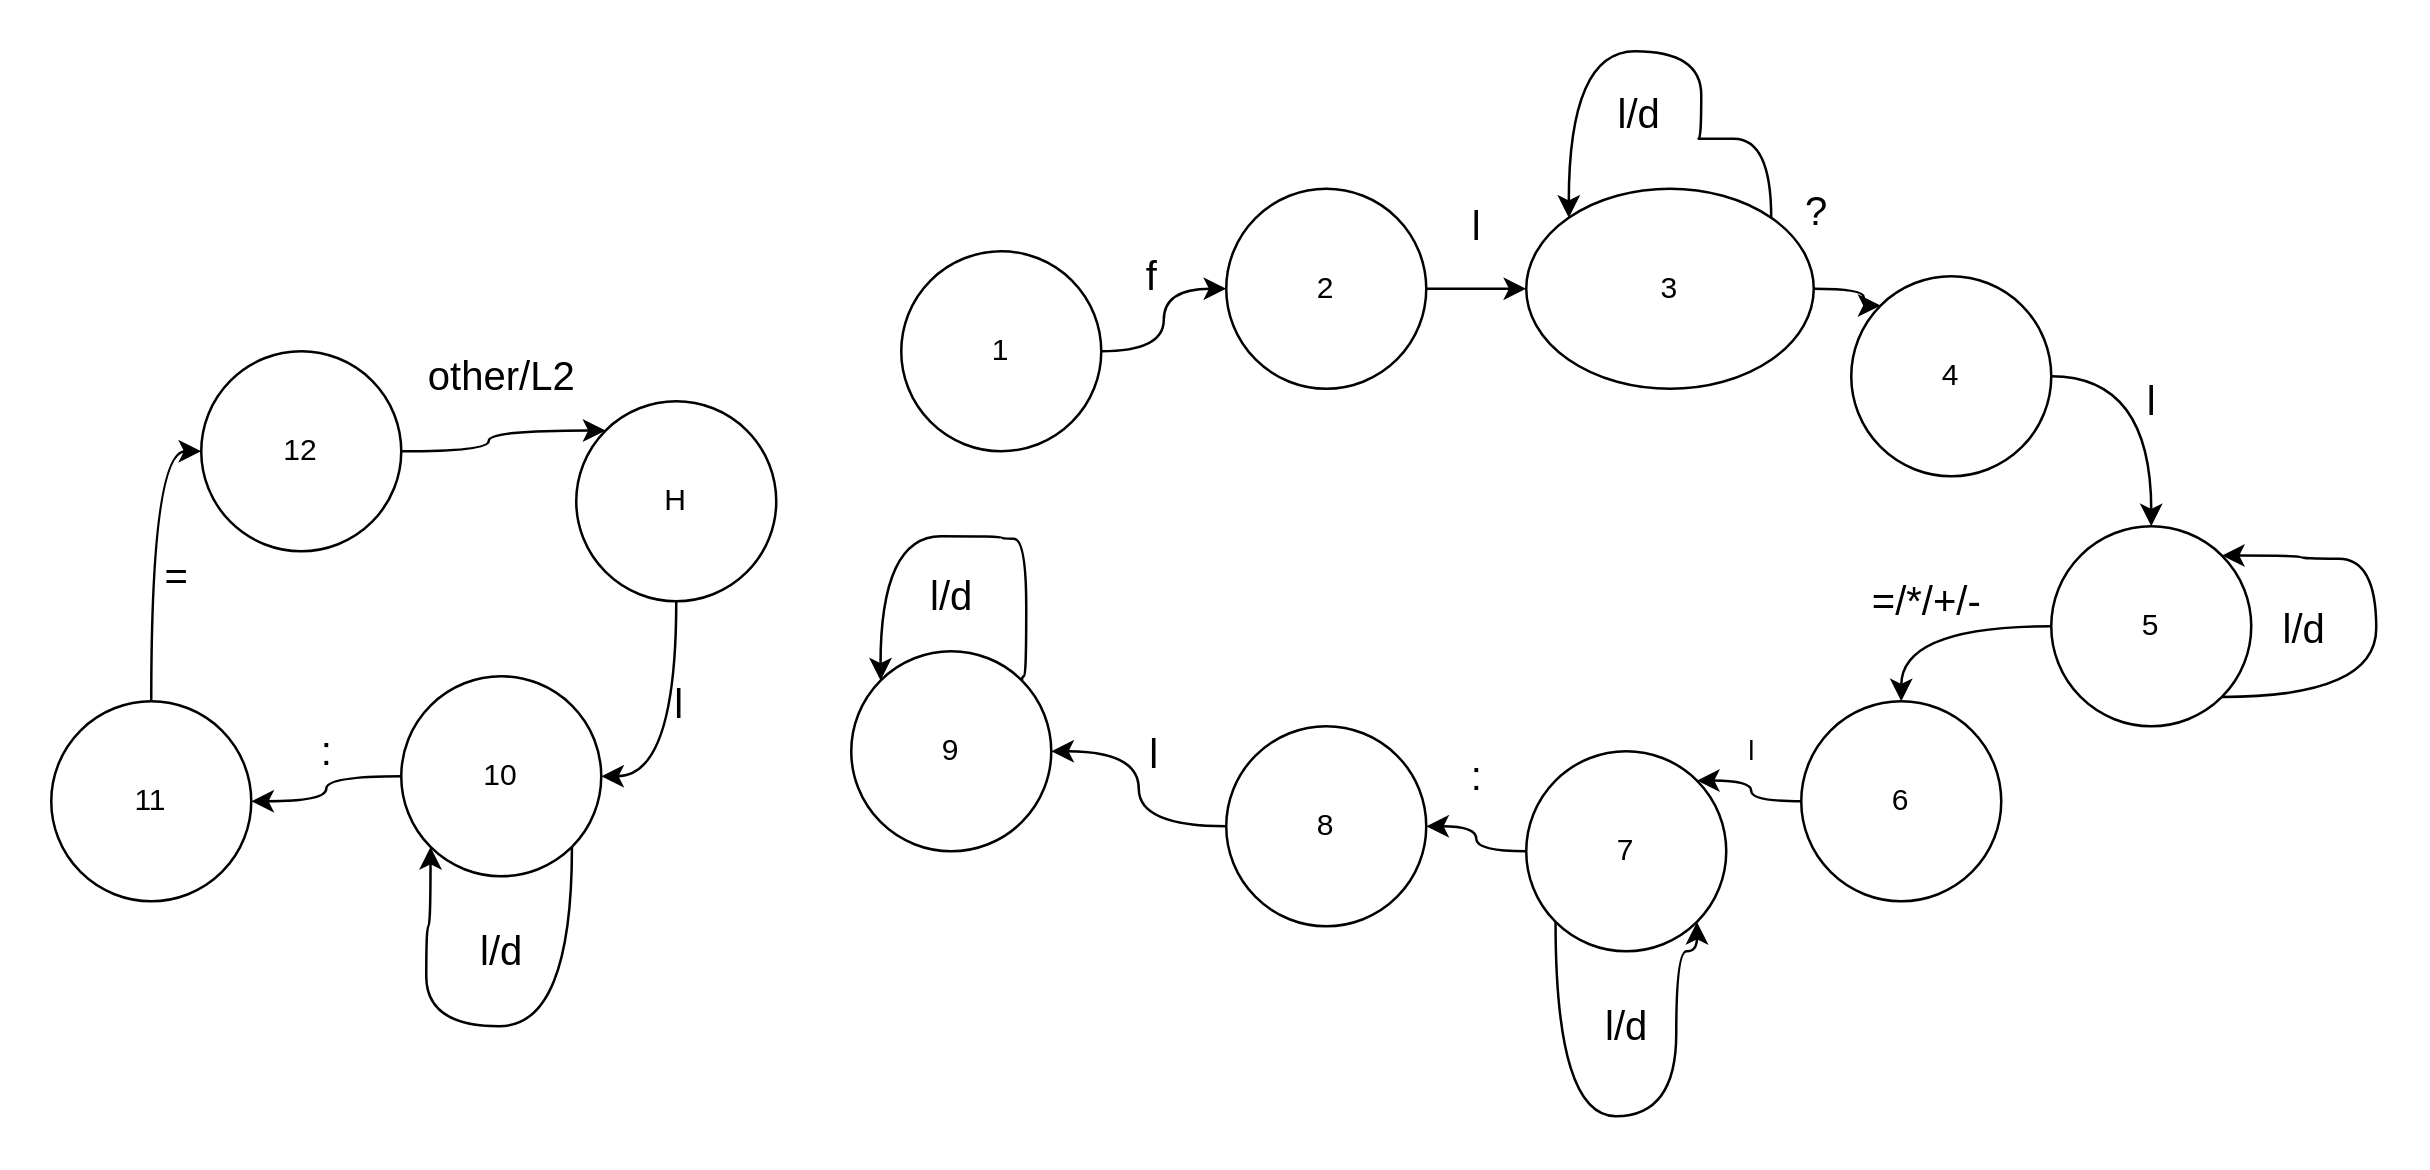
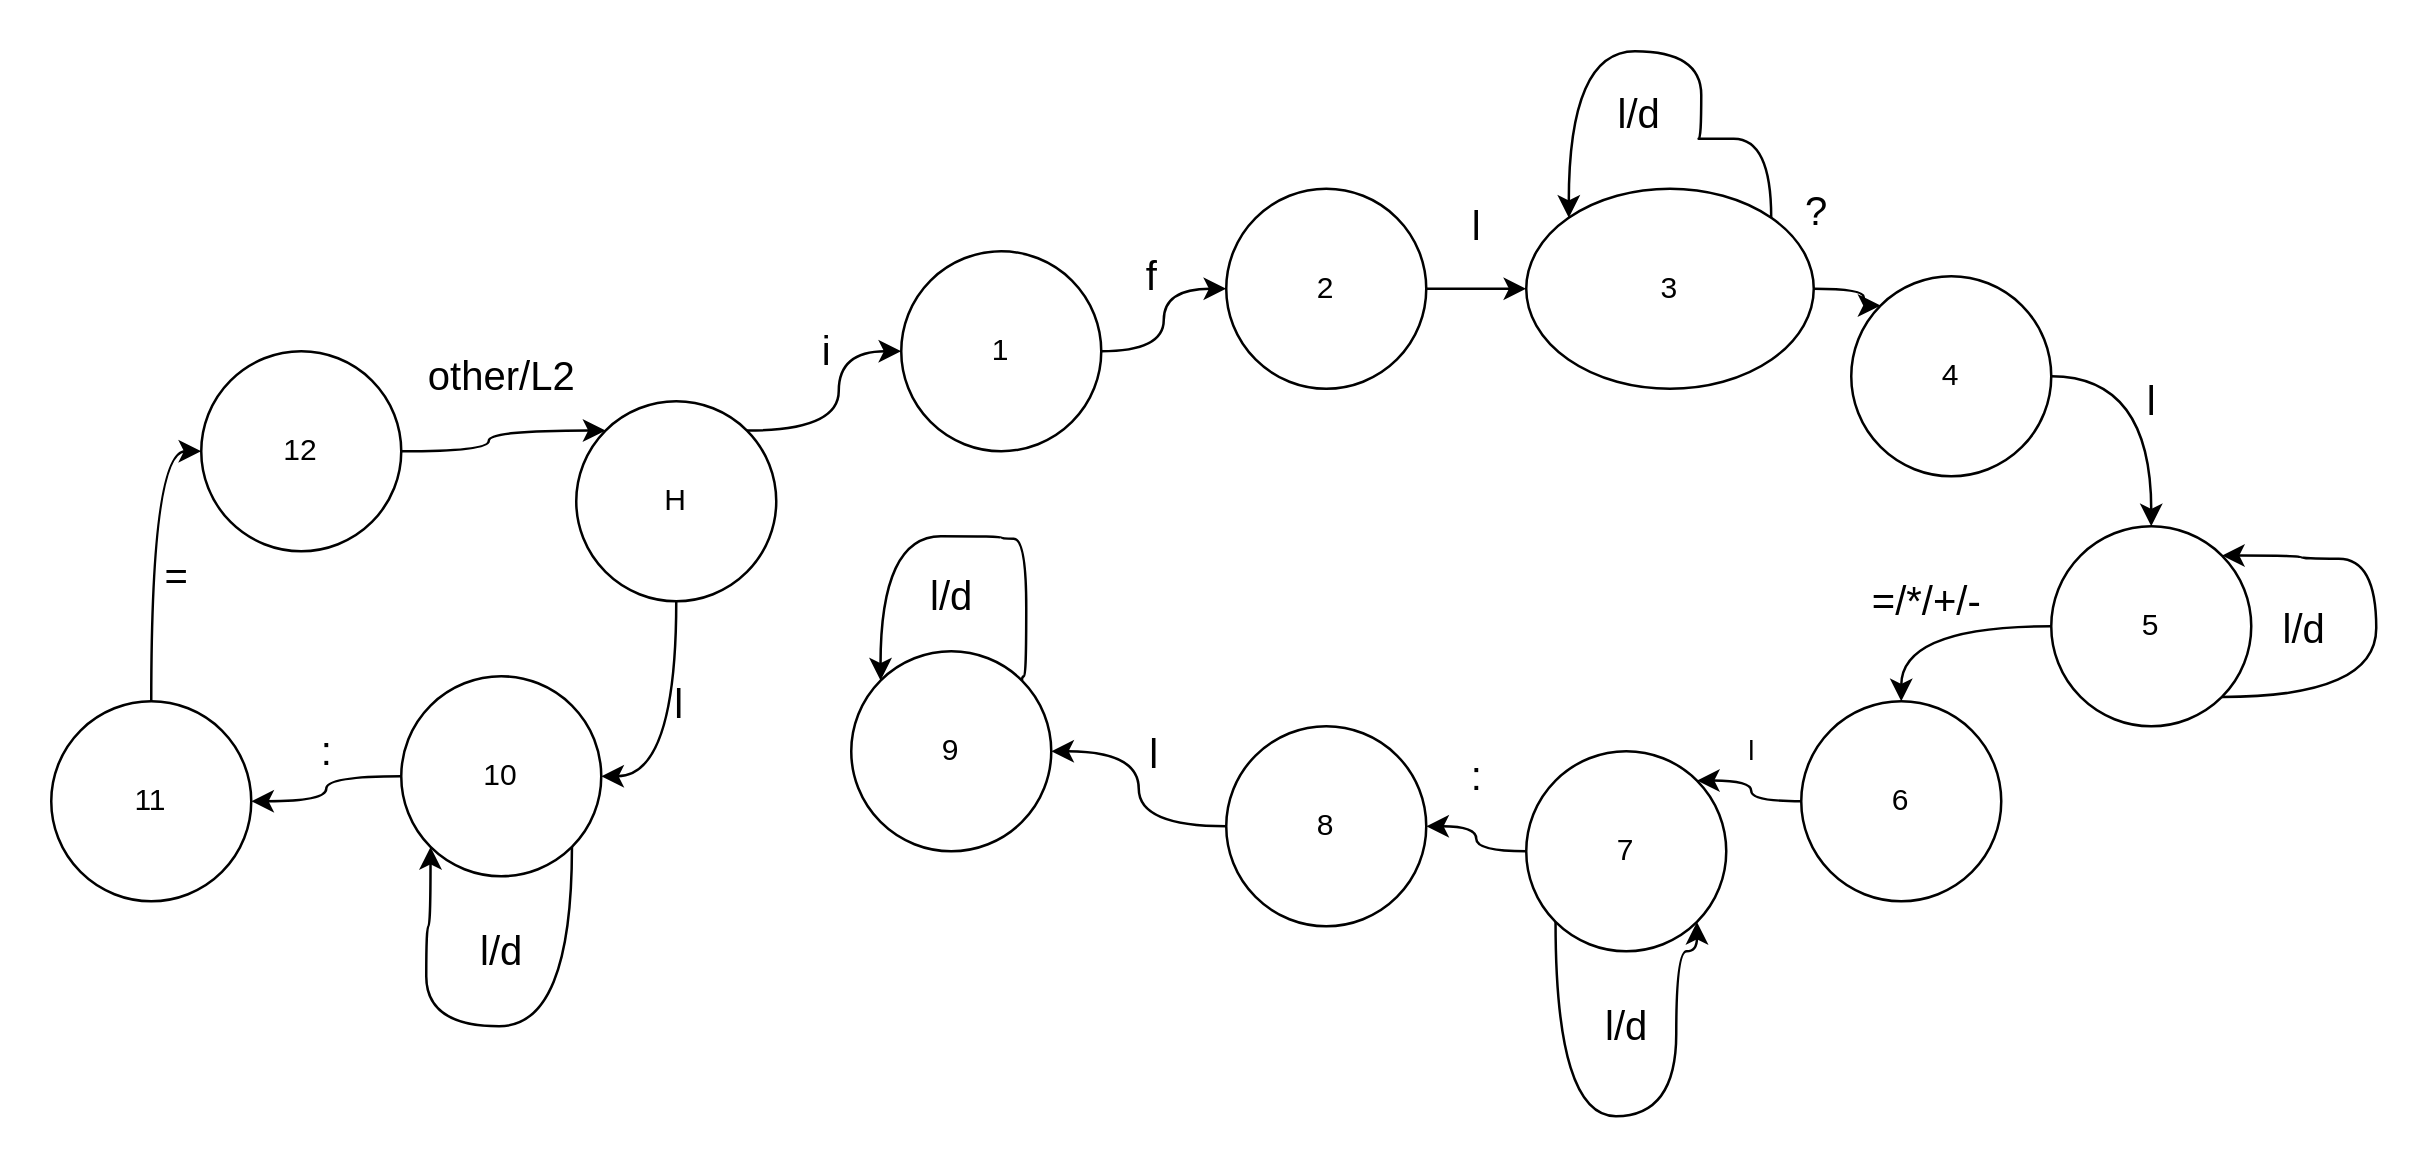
none -> (831, 410)
